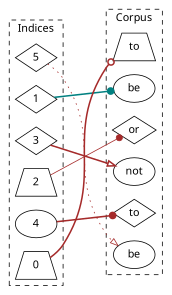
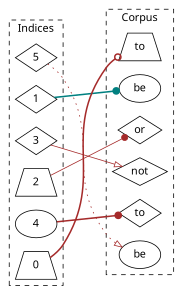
(78, 154) -> (78, 153)
(134, 172) -> (140, 172)
